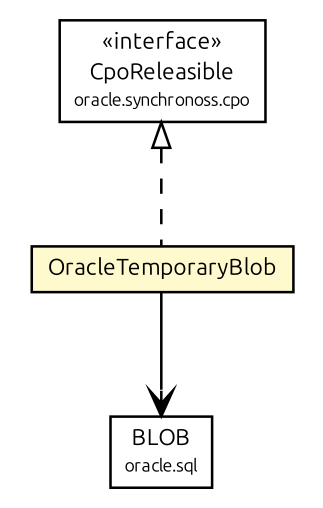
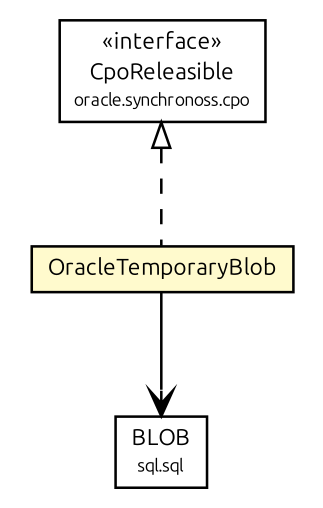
(161, 466) -> (161, 466)
